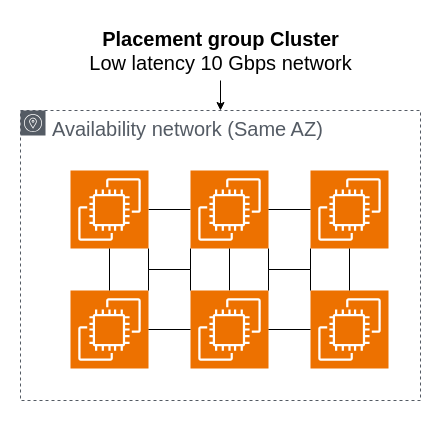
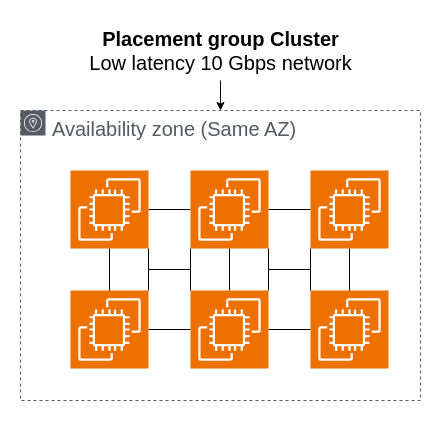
(141, 125) -> (131, 125)
